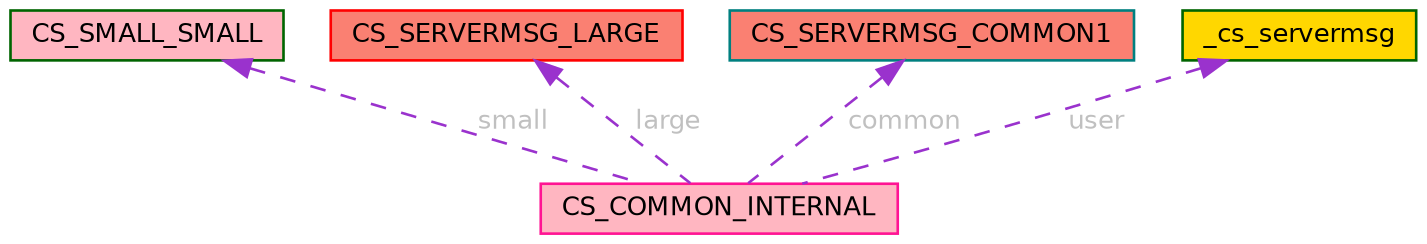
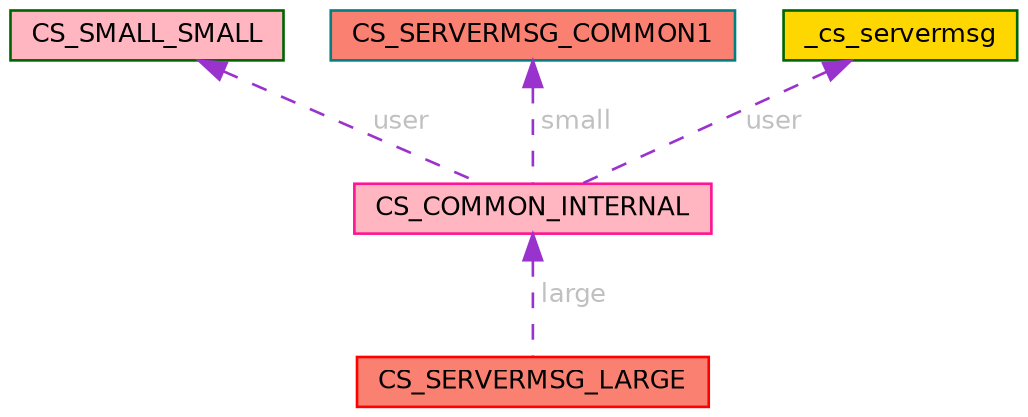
(511, 122) -> (398, 122)
(900, 122) -> (574, 122)
(623, 130) -> (533, 308)
